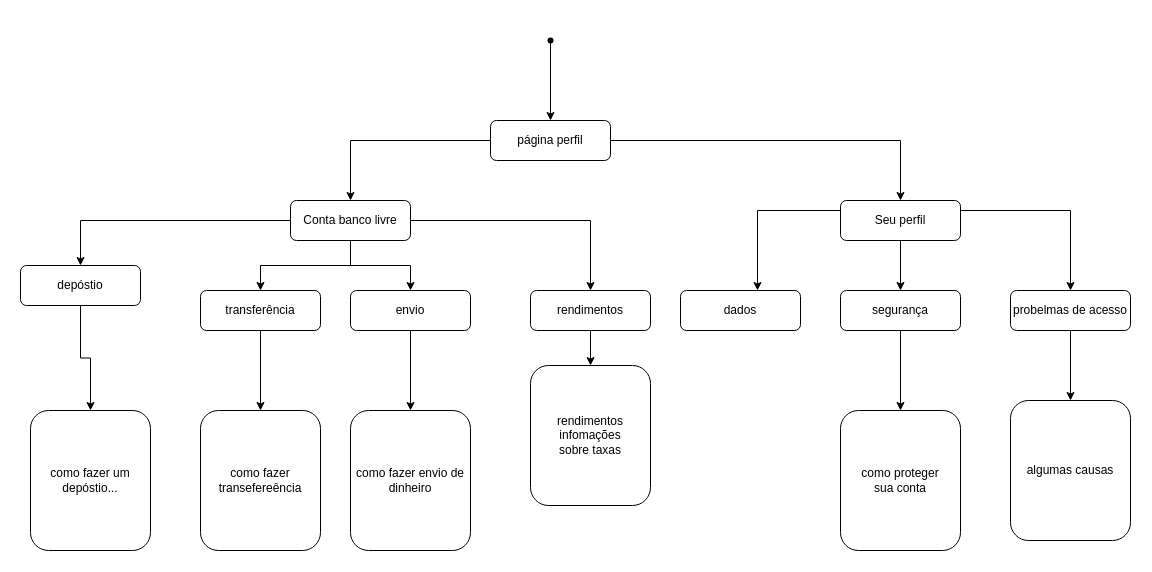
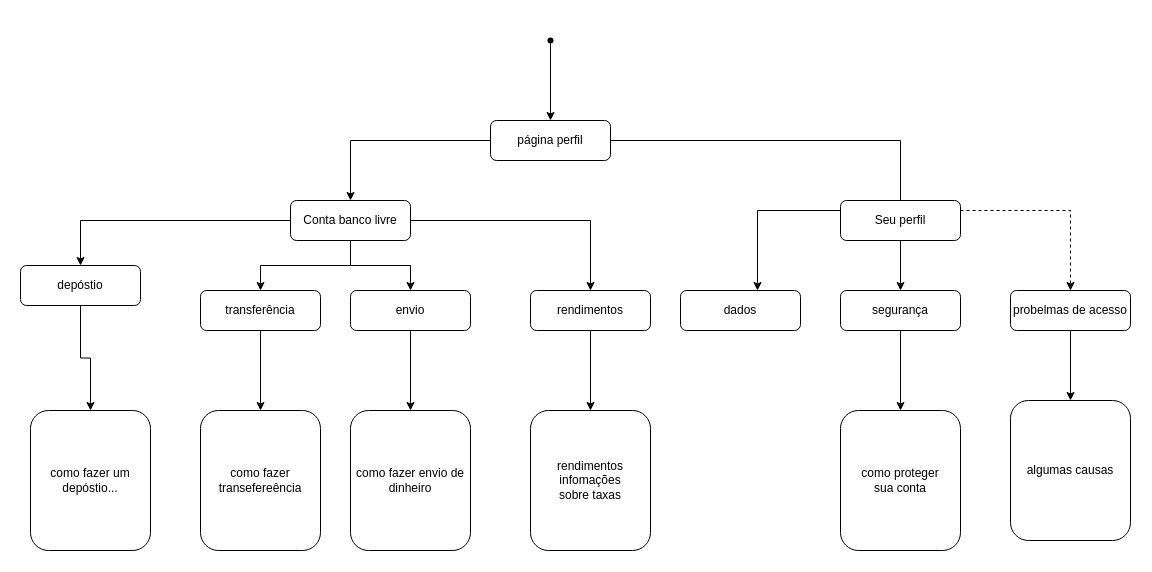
(901, 192) -> (901, 195)
(1052, 211) -> (1052, 211)
(591, 436) -> (591, 481)
